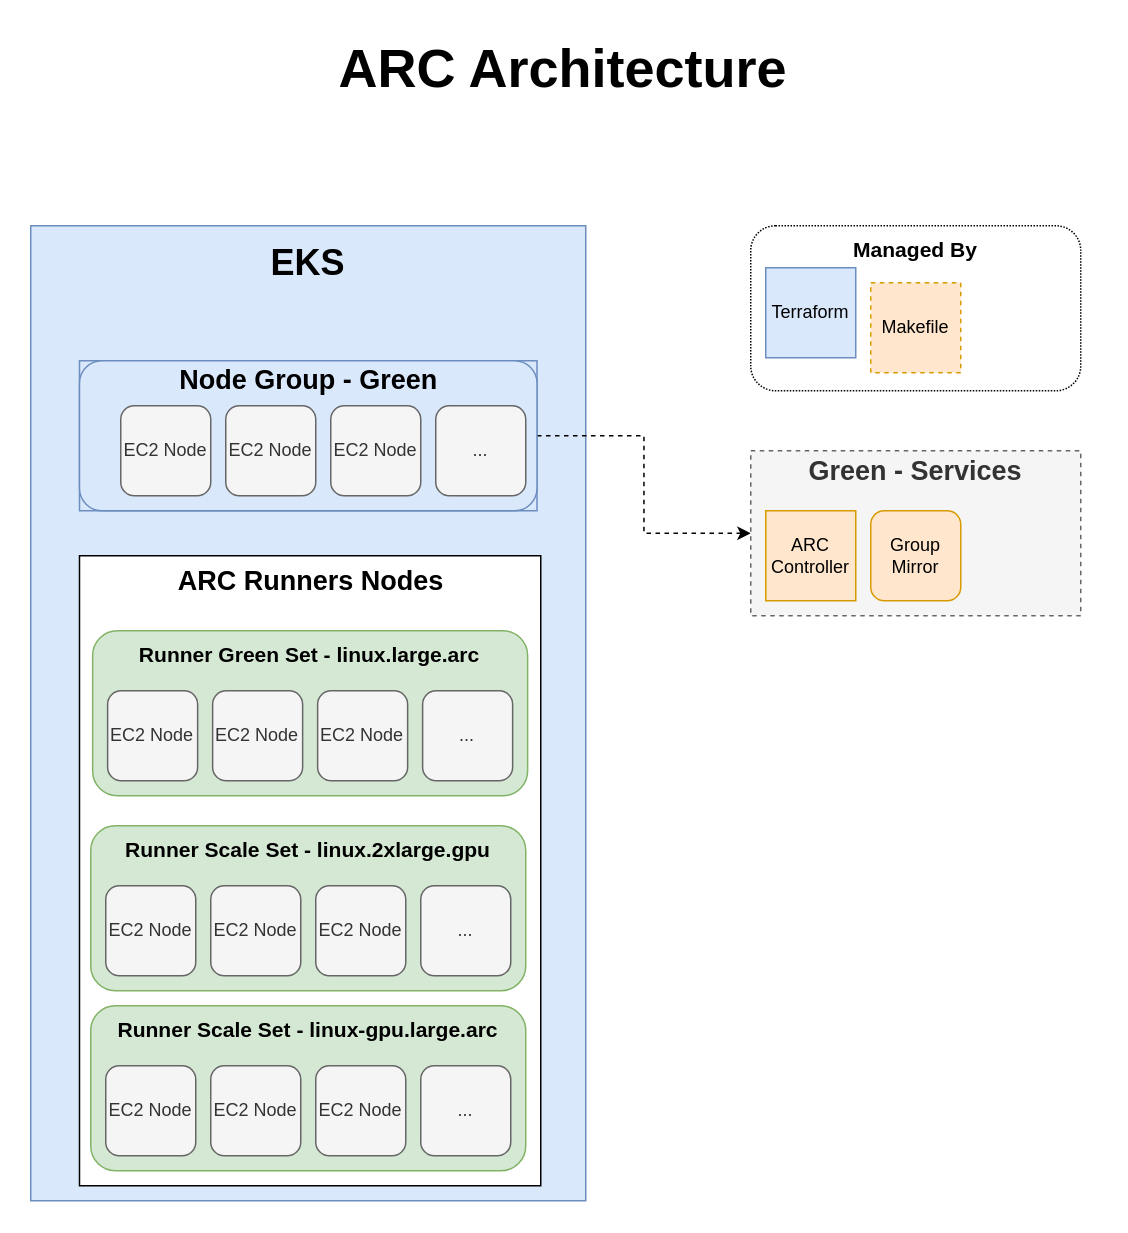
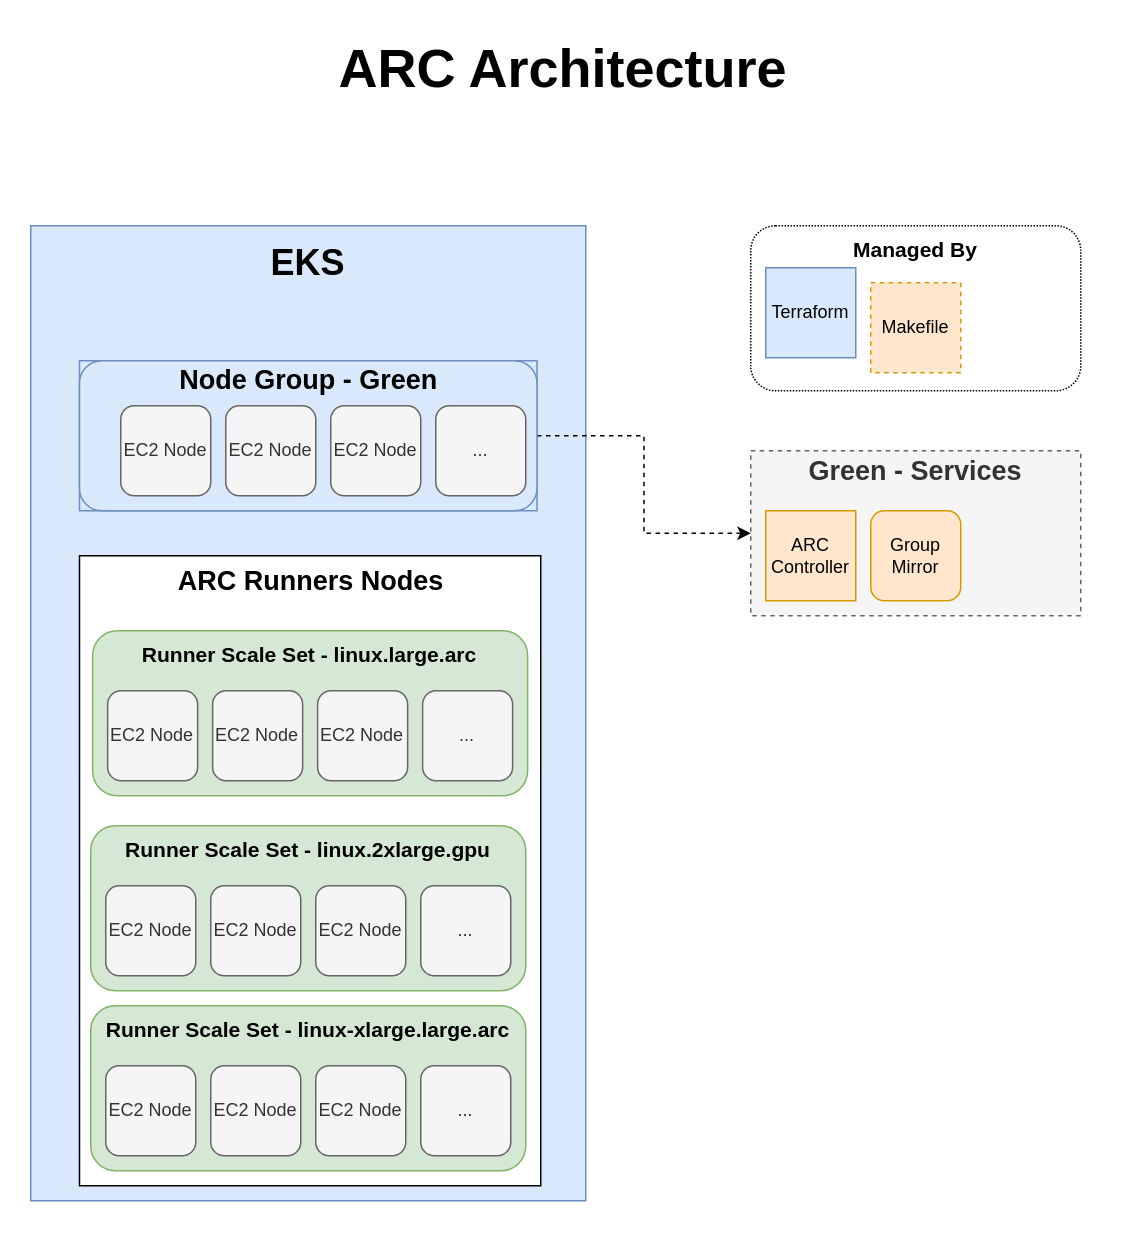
(310, 655) -> (310, 655)
(308, 1030) -> (308, 1030)
